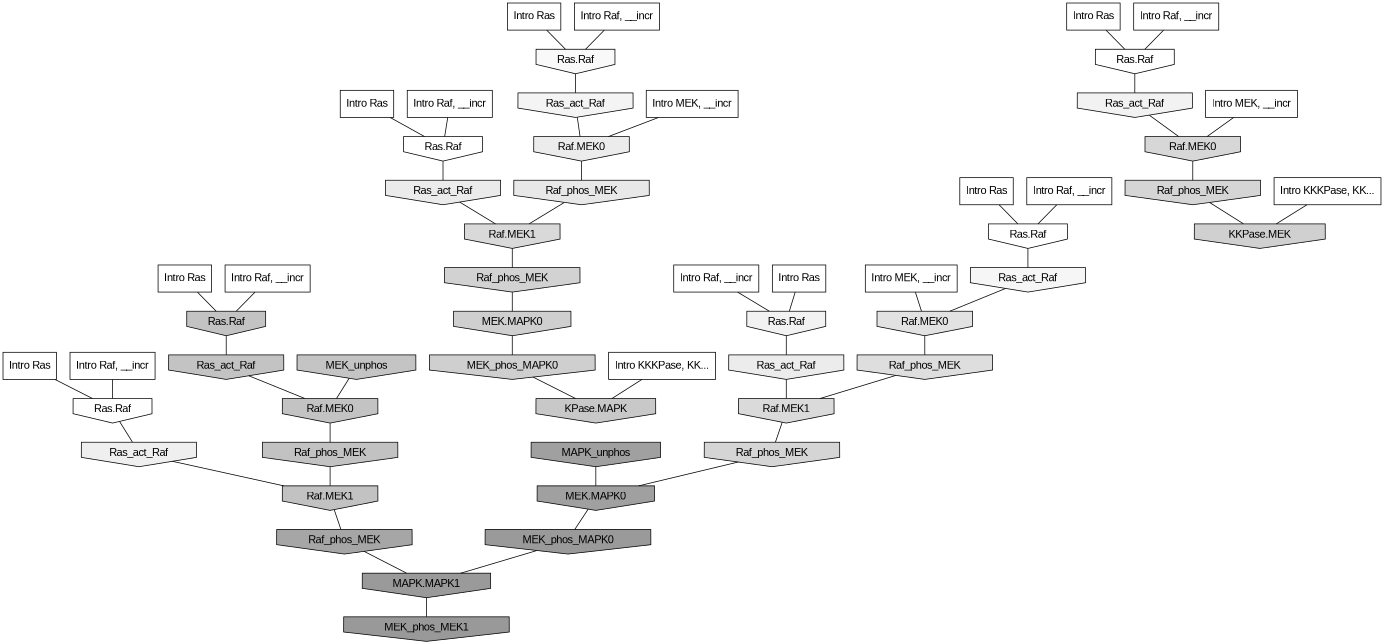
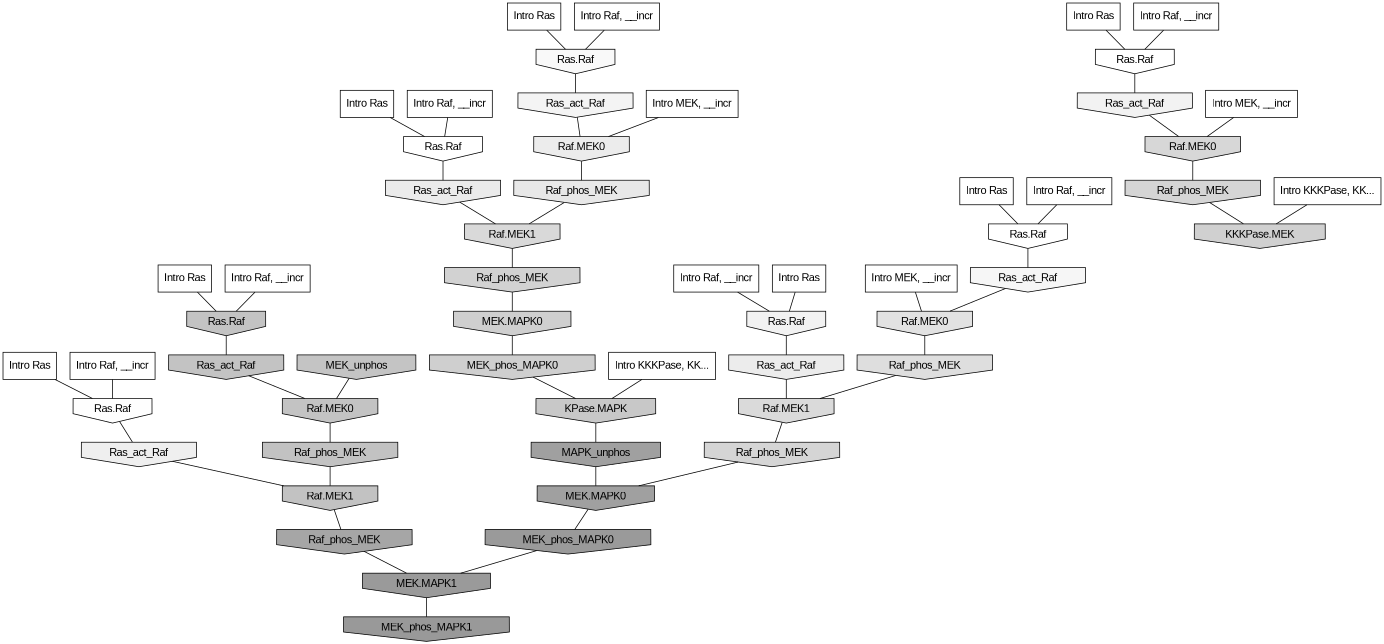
(1260, 235) -> (1260, 235)
none -> (596, 433)
(426, 584) -> (426, 584)
(426, 628) -> (426, 628)
